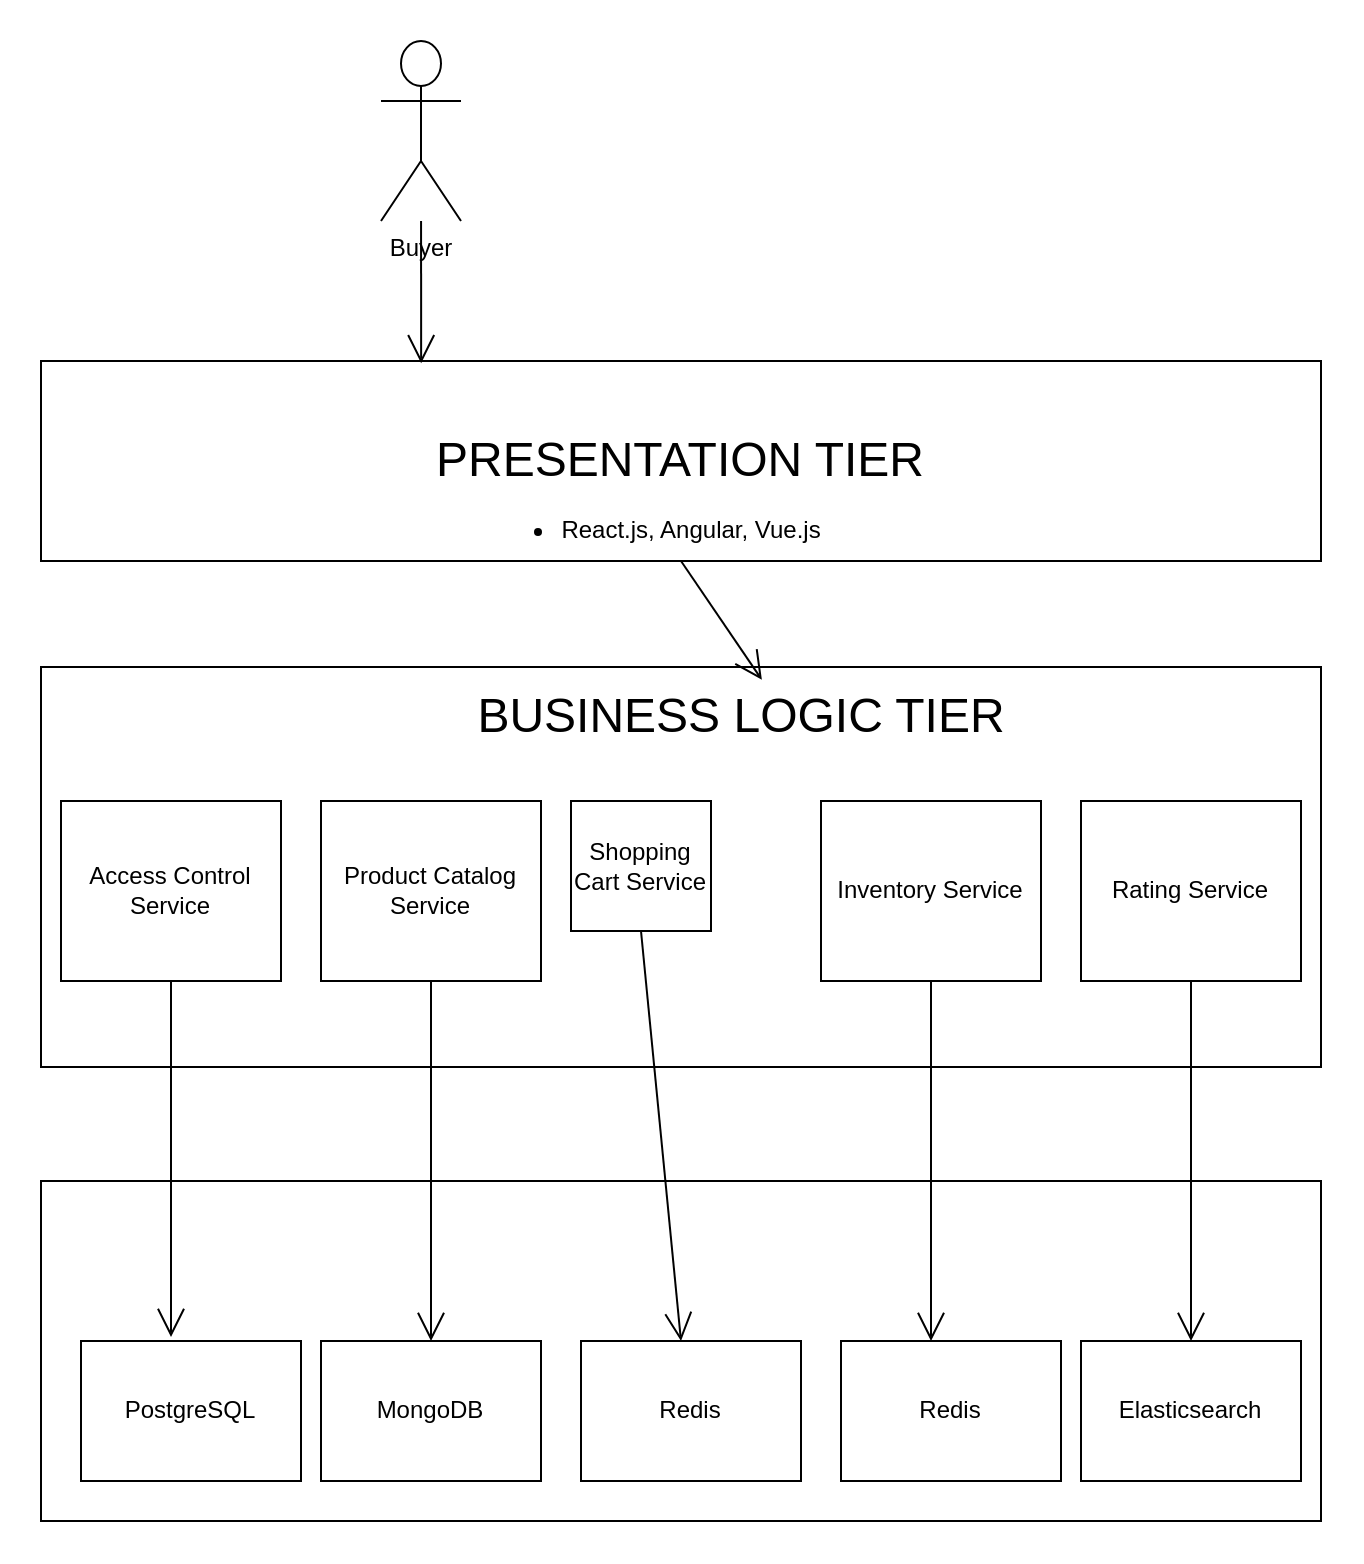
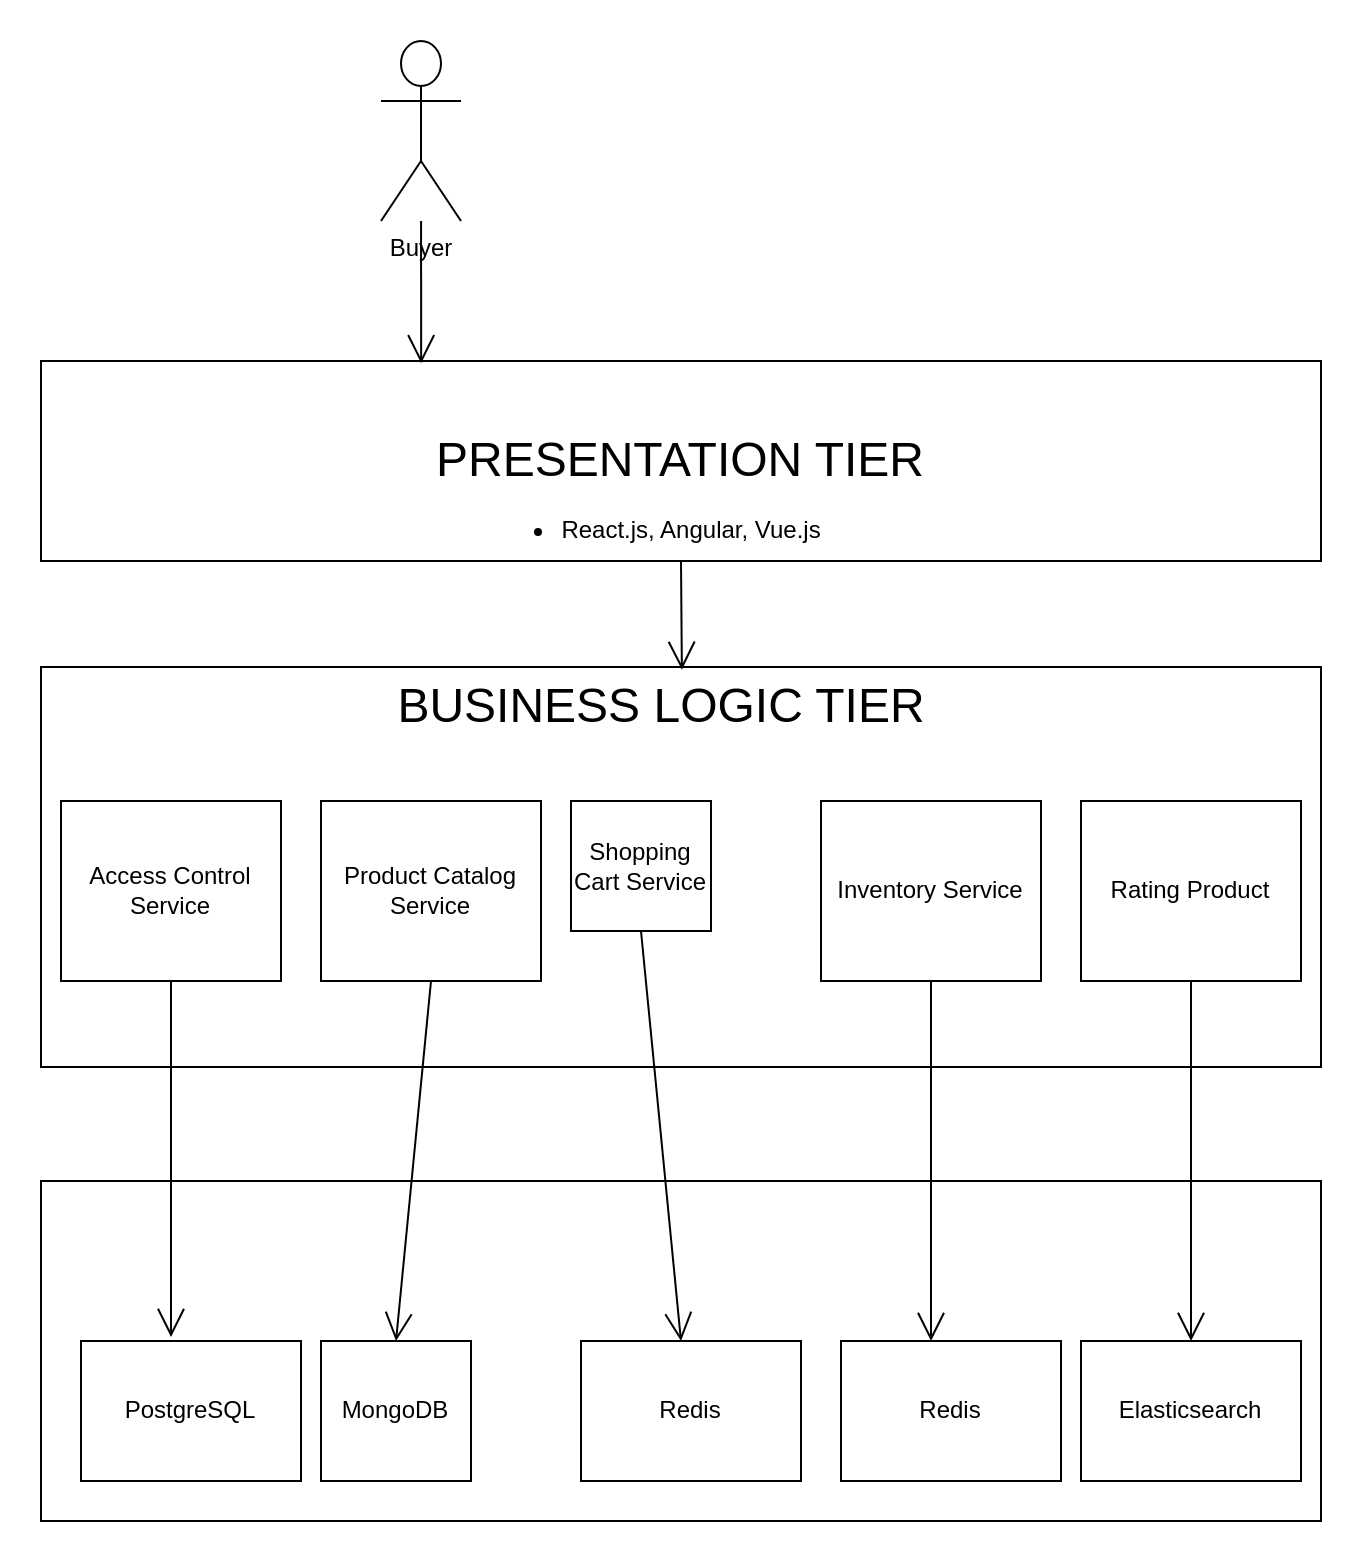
(741, 717) -> (661, 707)
(1191, 891) -> (1191, 891)
(431, 1411) -> (396, 1411)
